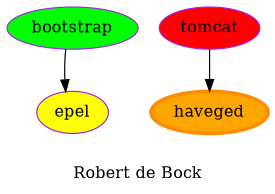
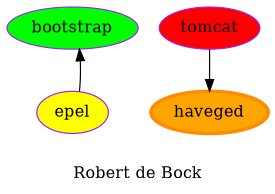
(65, 64) -> (80, 76)
